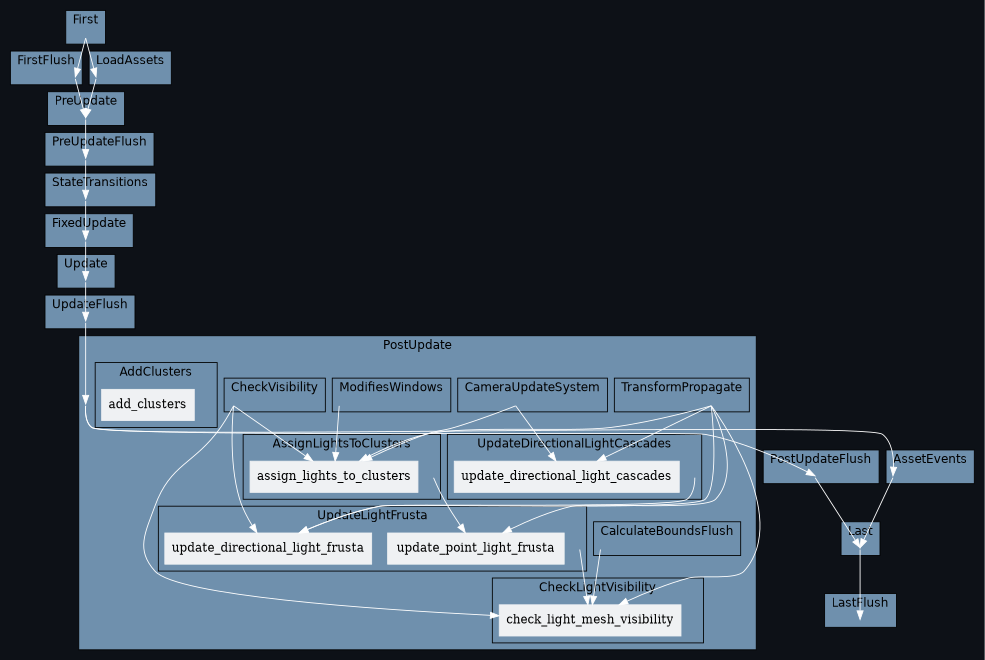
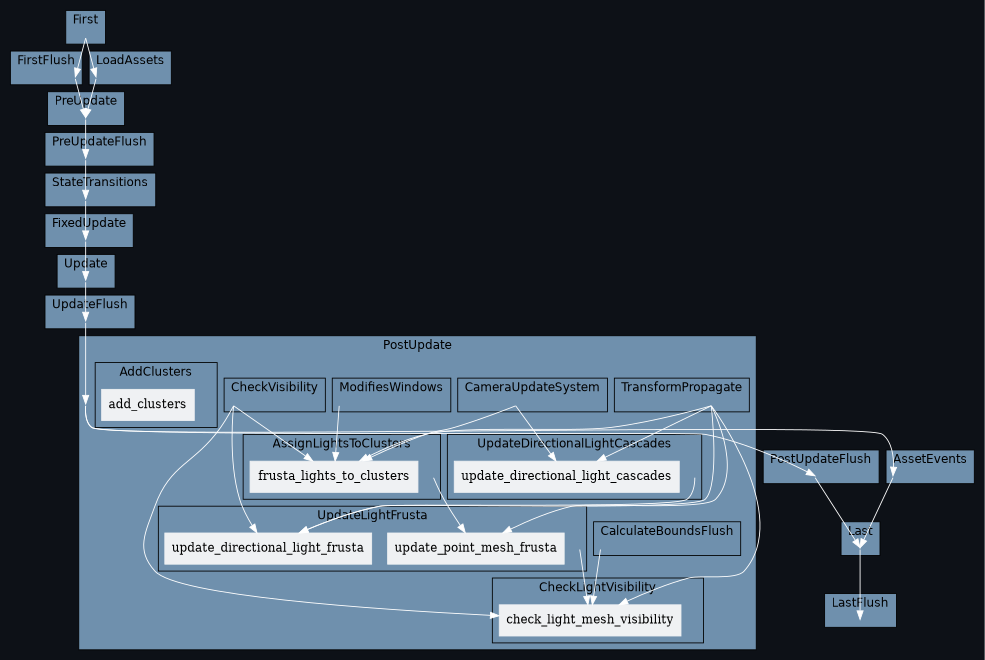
(334, 477) -> (334, 477)
(476, 549) -> (476, 549)
